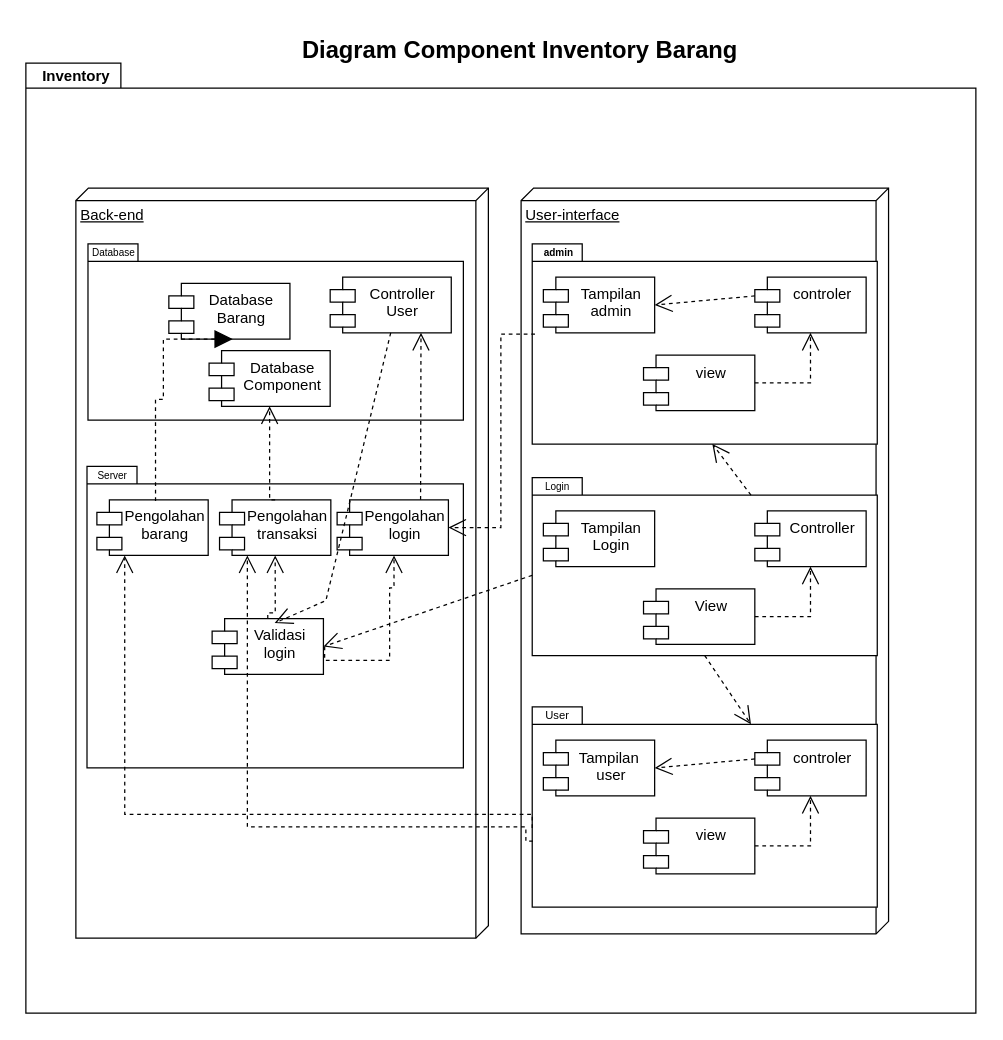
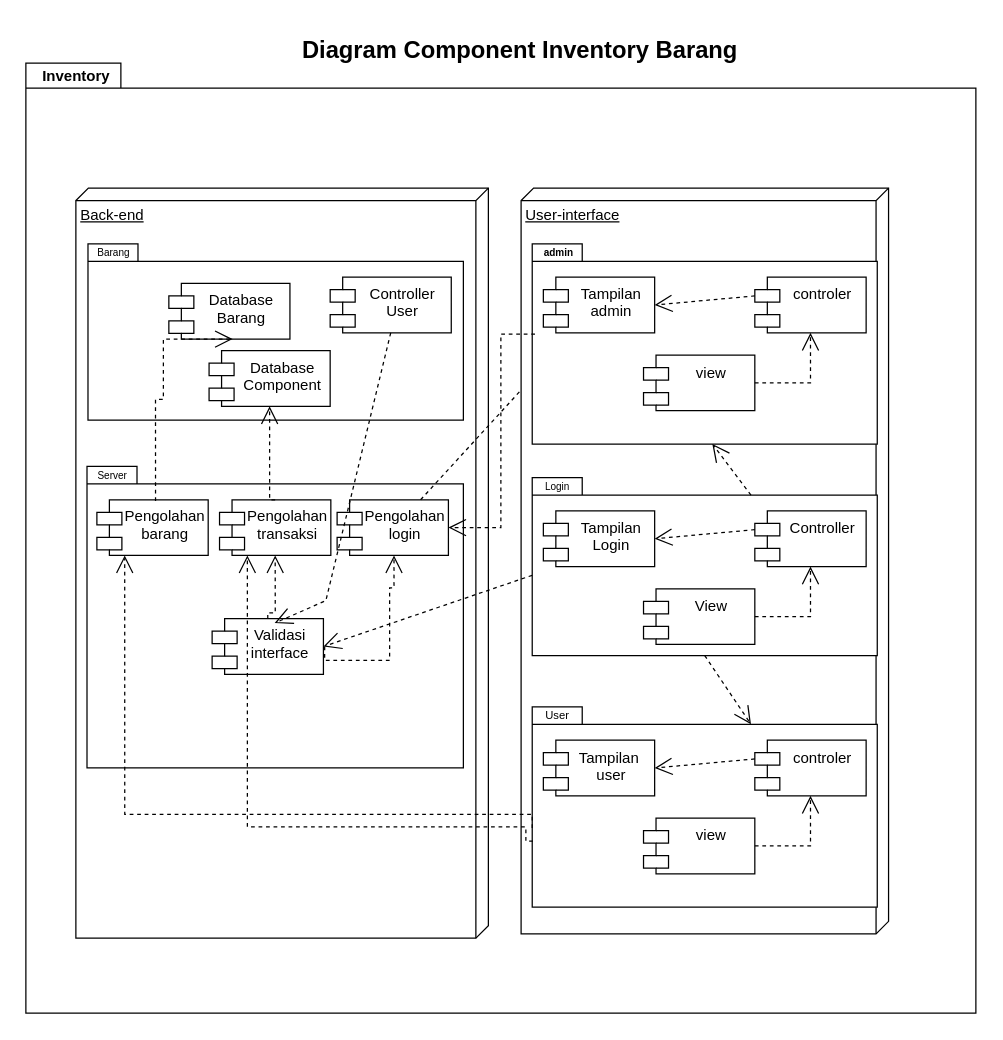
(114, 252) -> (114, 252)
(213, 339) -> (220, 339)
(421, 418) -> (470, 446)
none -> (706, 534)
(280, 645) -> (280, 645)
